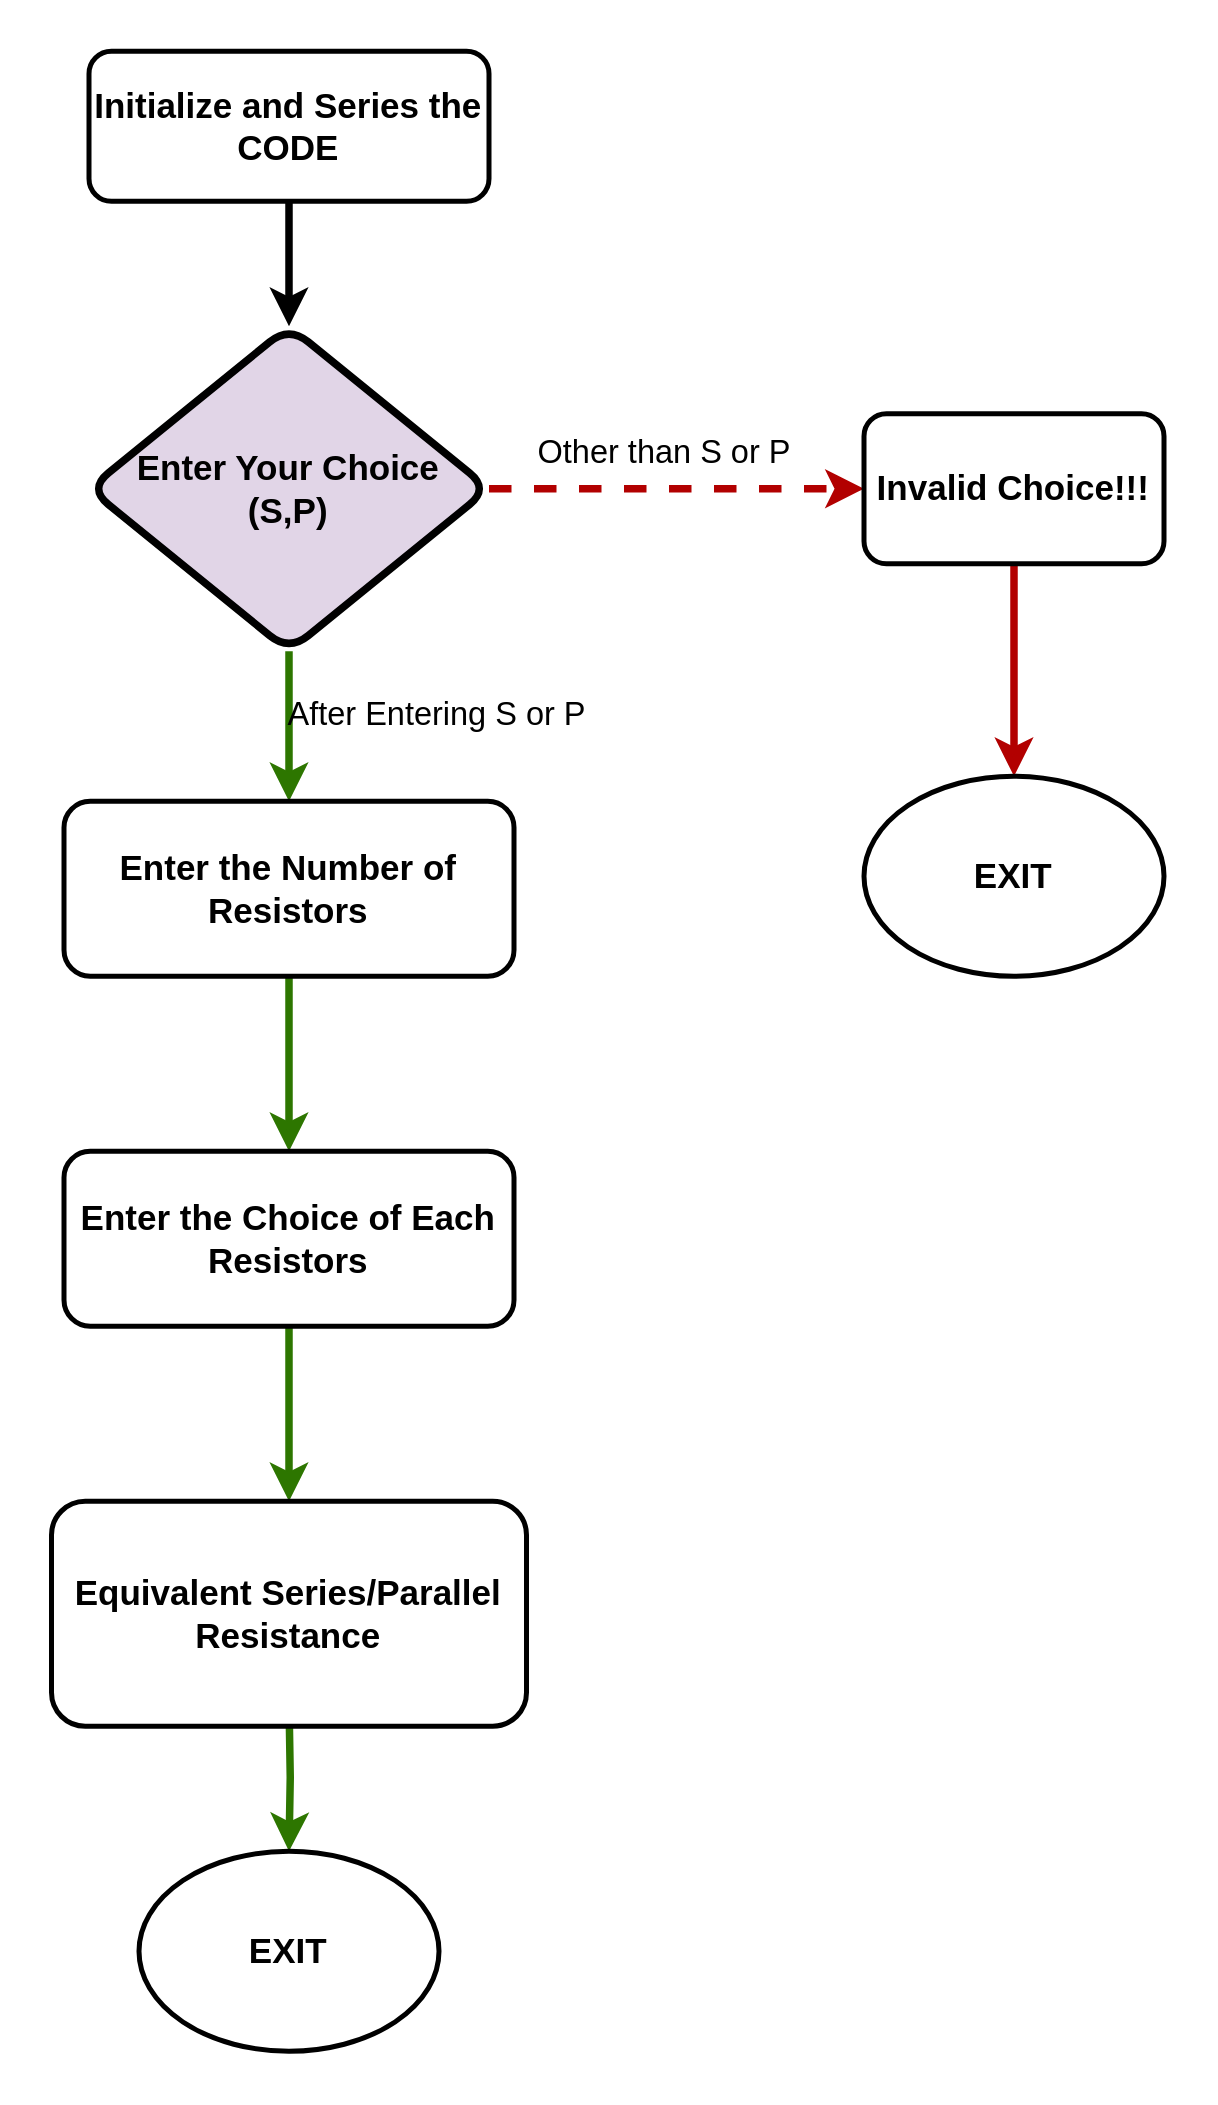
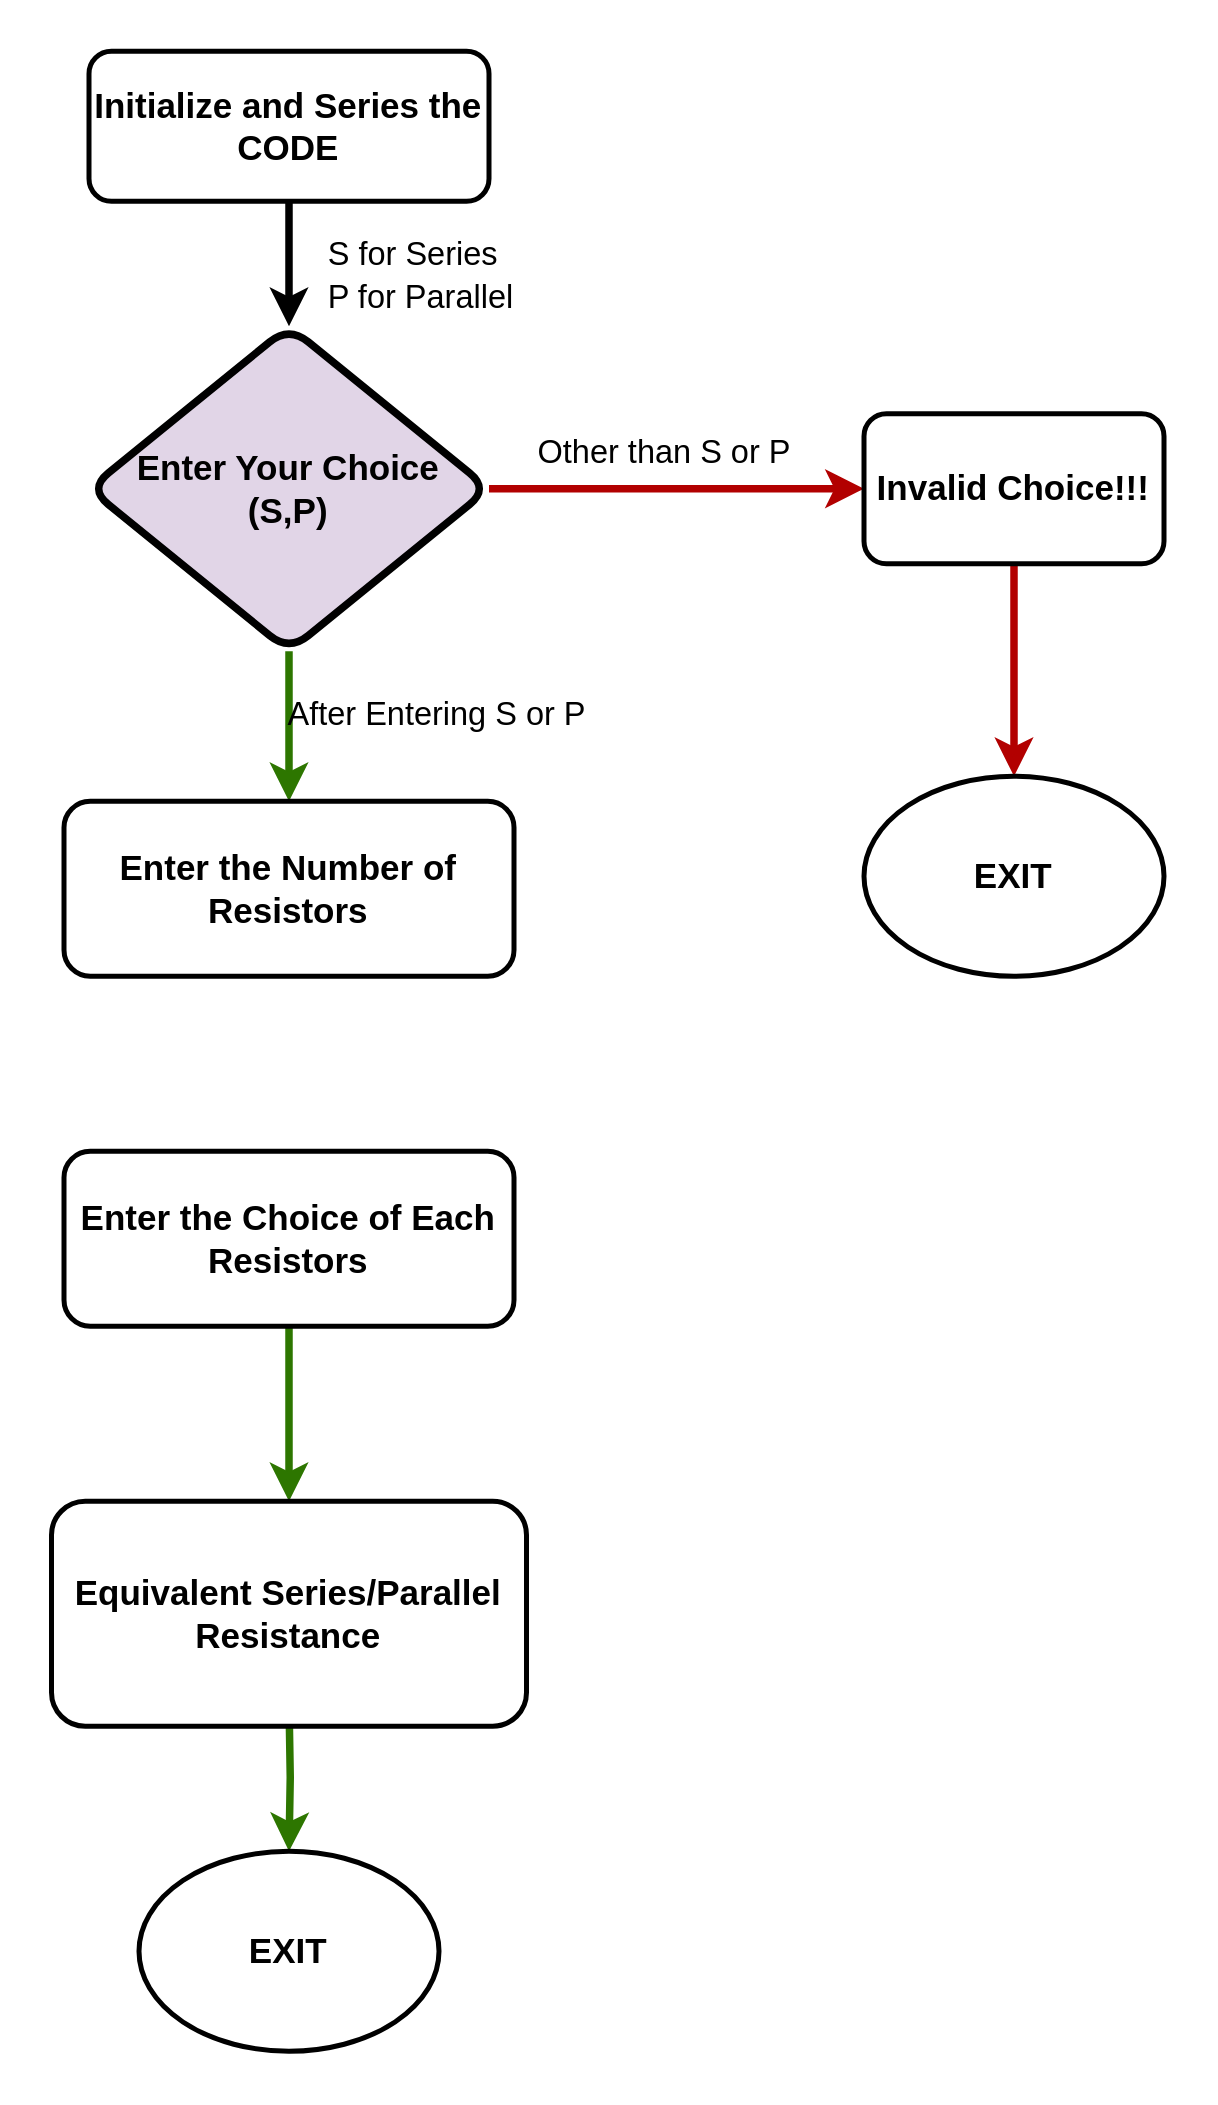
none -> (436, 276)
(522, 489) -> (522, 489)
(289, 1052) -> none
